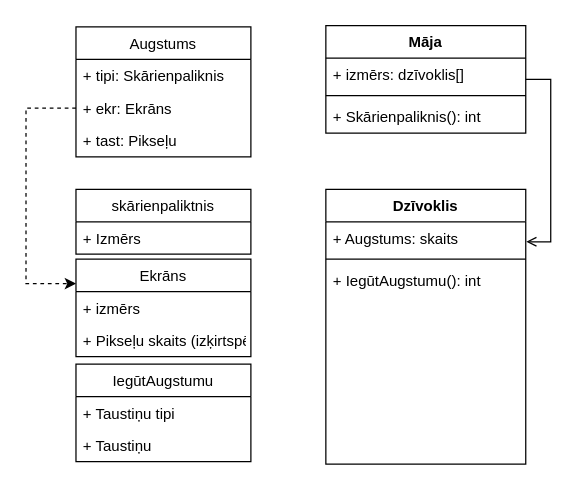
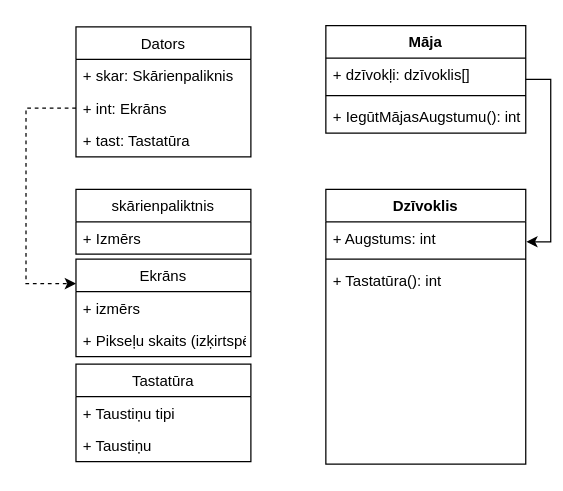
(163, 44) -> (163, 44)
(409, 75) -> (417, 75)
(162, 76) -> (165, 76)
(131, 109) -> (129, 109)
(418, 118) -> (438, 118)
(138, 141) -> (148, 141)
(400, 239) -> (388, 239)
(534, 242) -> (536, 242)
(417, 281) -> (400, 281)
(163, 381) -> (163, 381)
